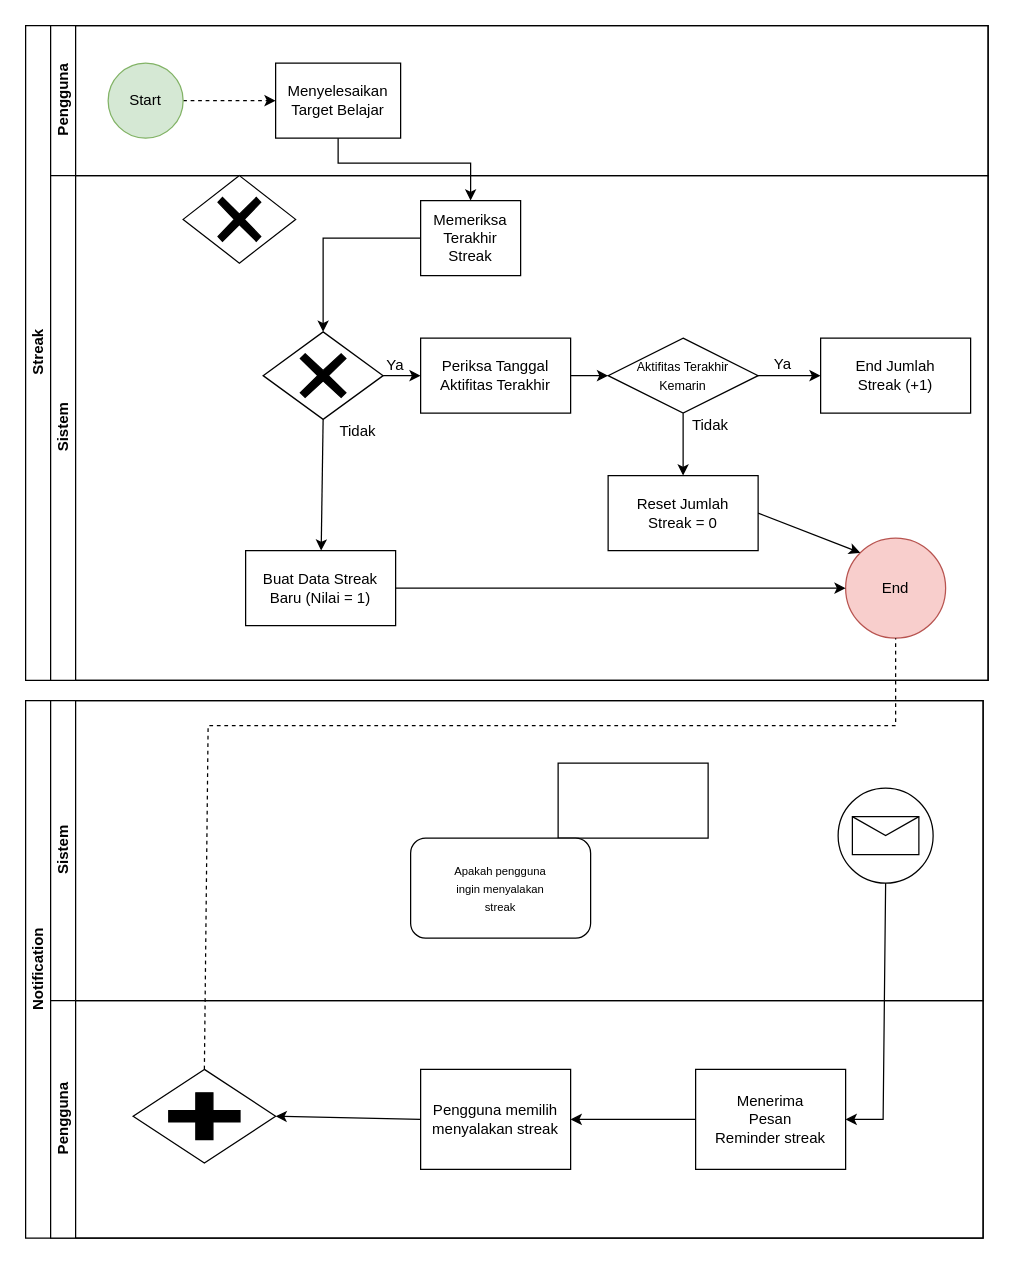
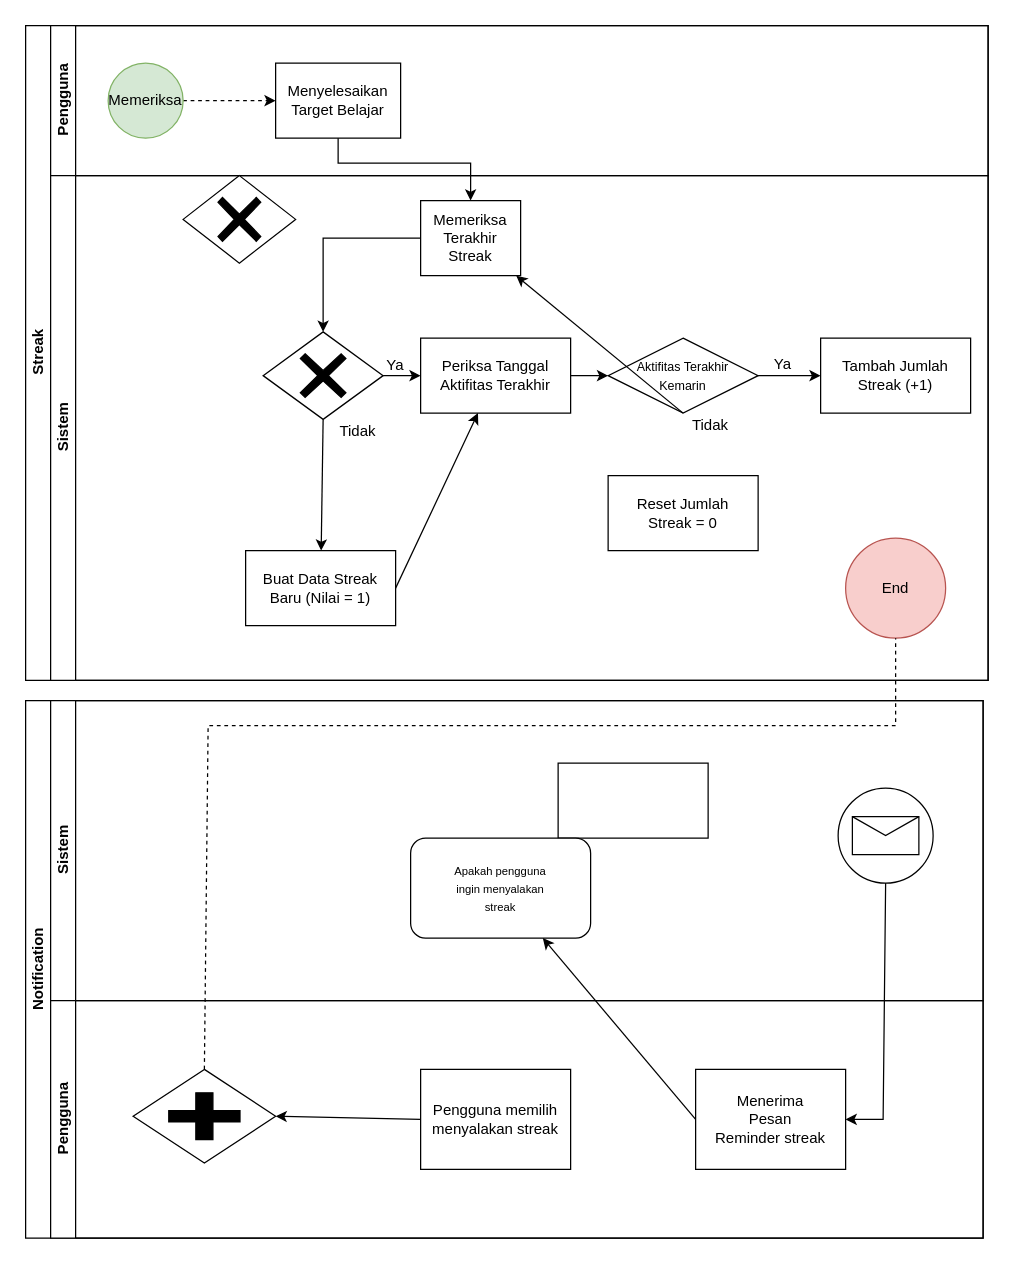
(146, 101) -> (146, 101)
(896, 376) -> (896, 376)
(683, 440) -> (603, 347)
(805, 531) -> none
(617, 588) -> (435, 505)
(638, 1119) -> (647, 1061)
